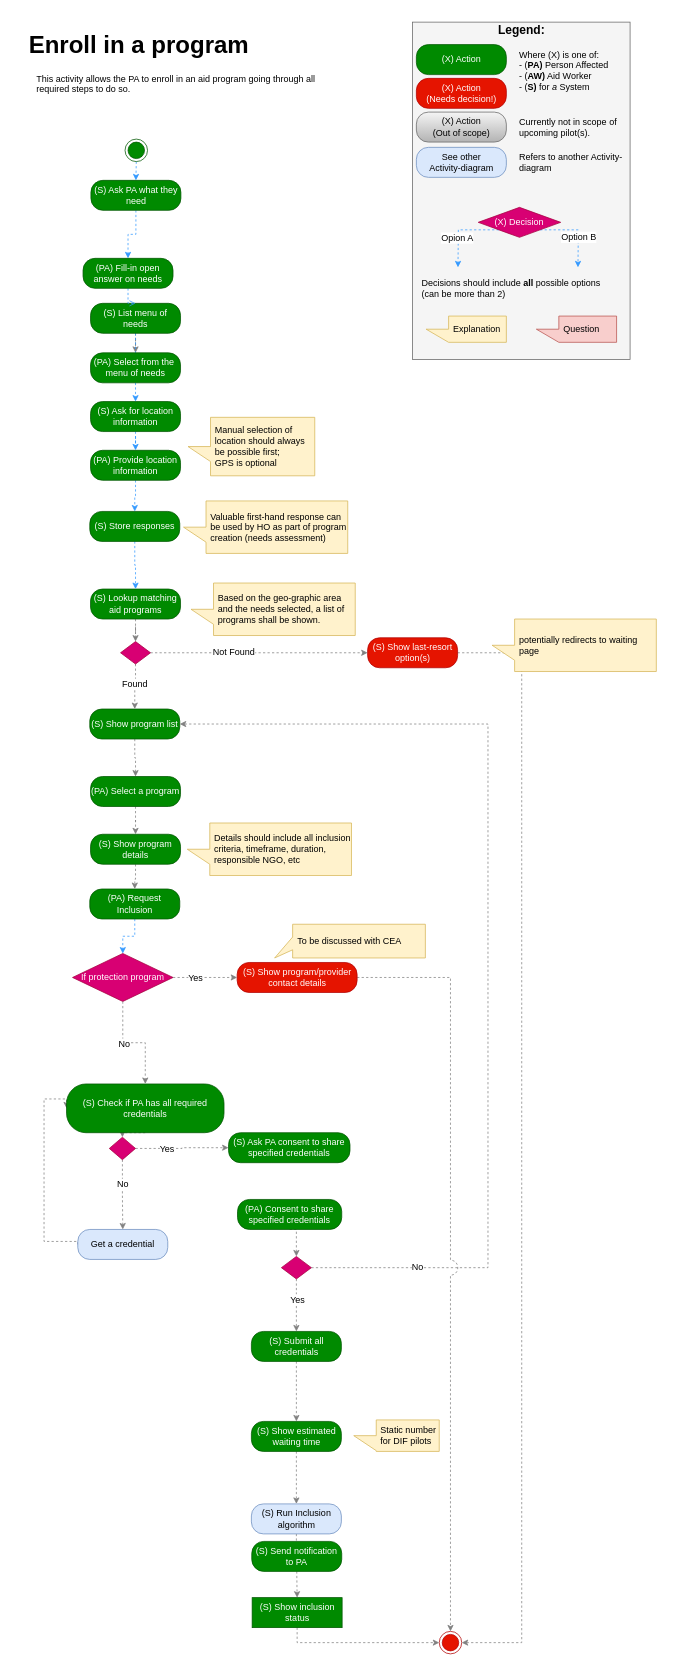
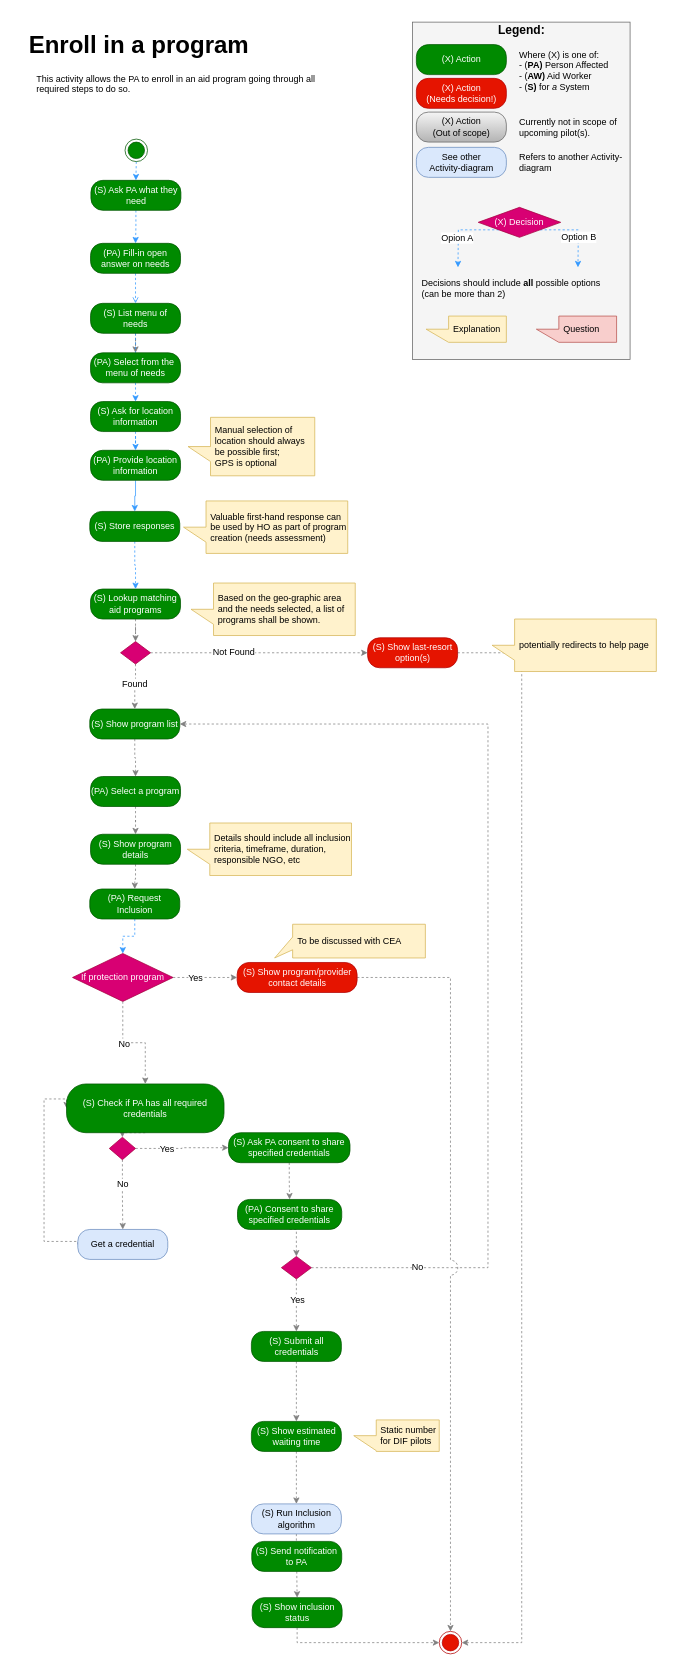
(128, 273) -> (135, 258)
(135, 494) -> (135, 494)
(588, 645) -> (588, 645)
none -> (289, 1178)
(297, 1613) -> (297, 1613)
